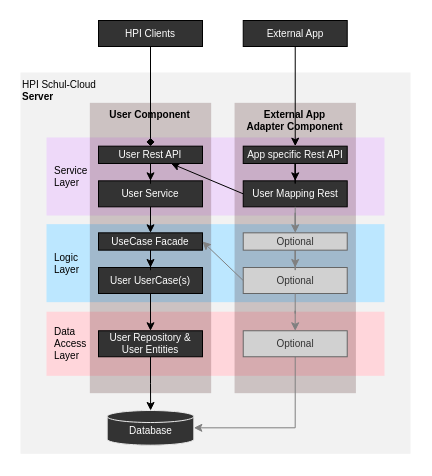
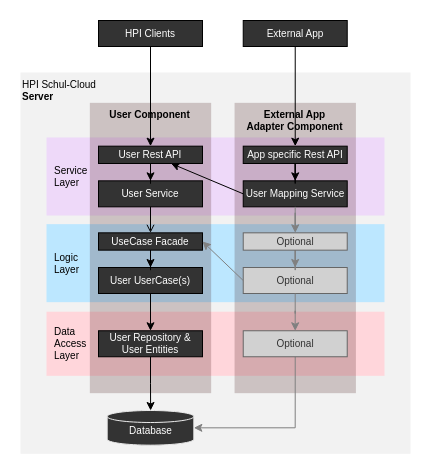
(151, 137) -> (151, 138)
(296, 194) -> (296, 194)
(151, 224) -> (151, 226)
